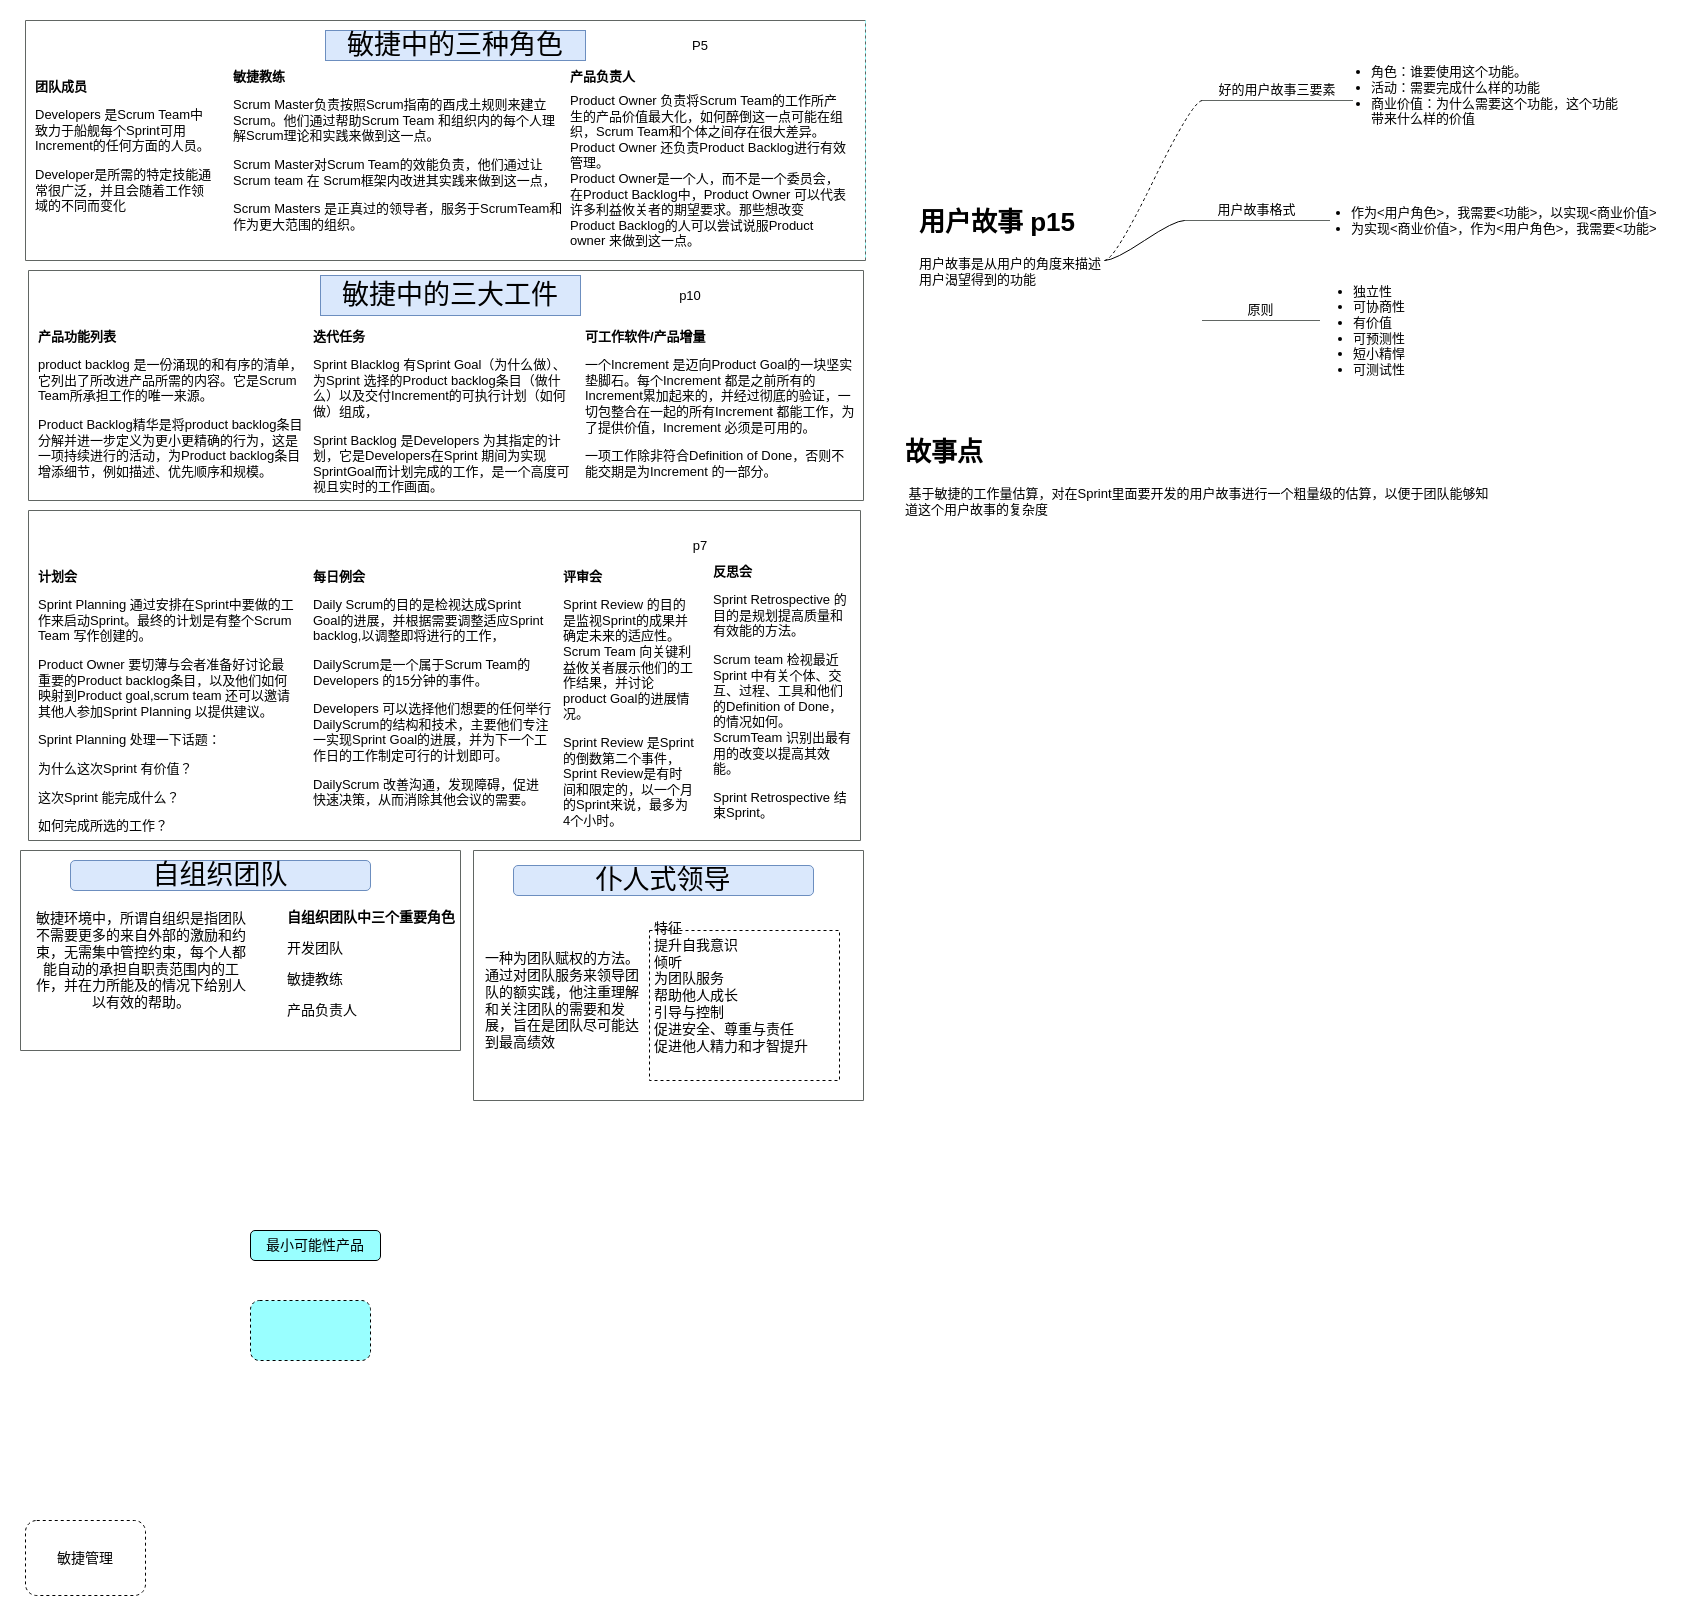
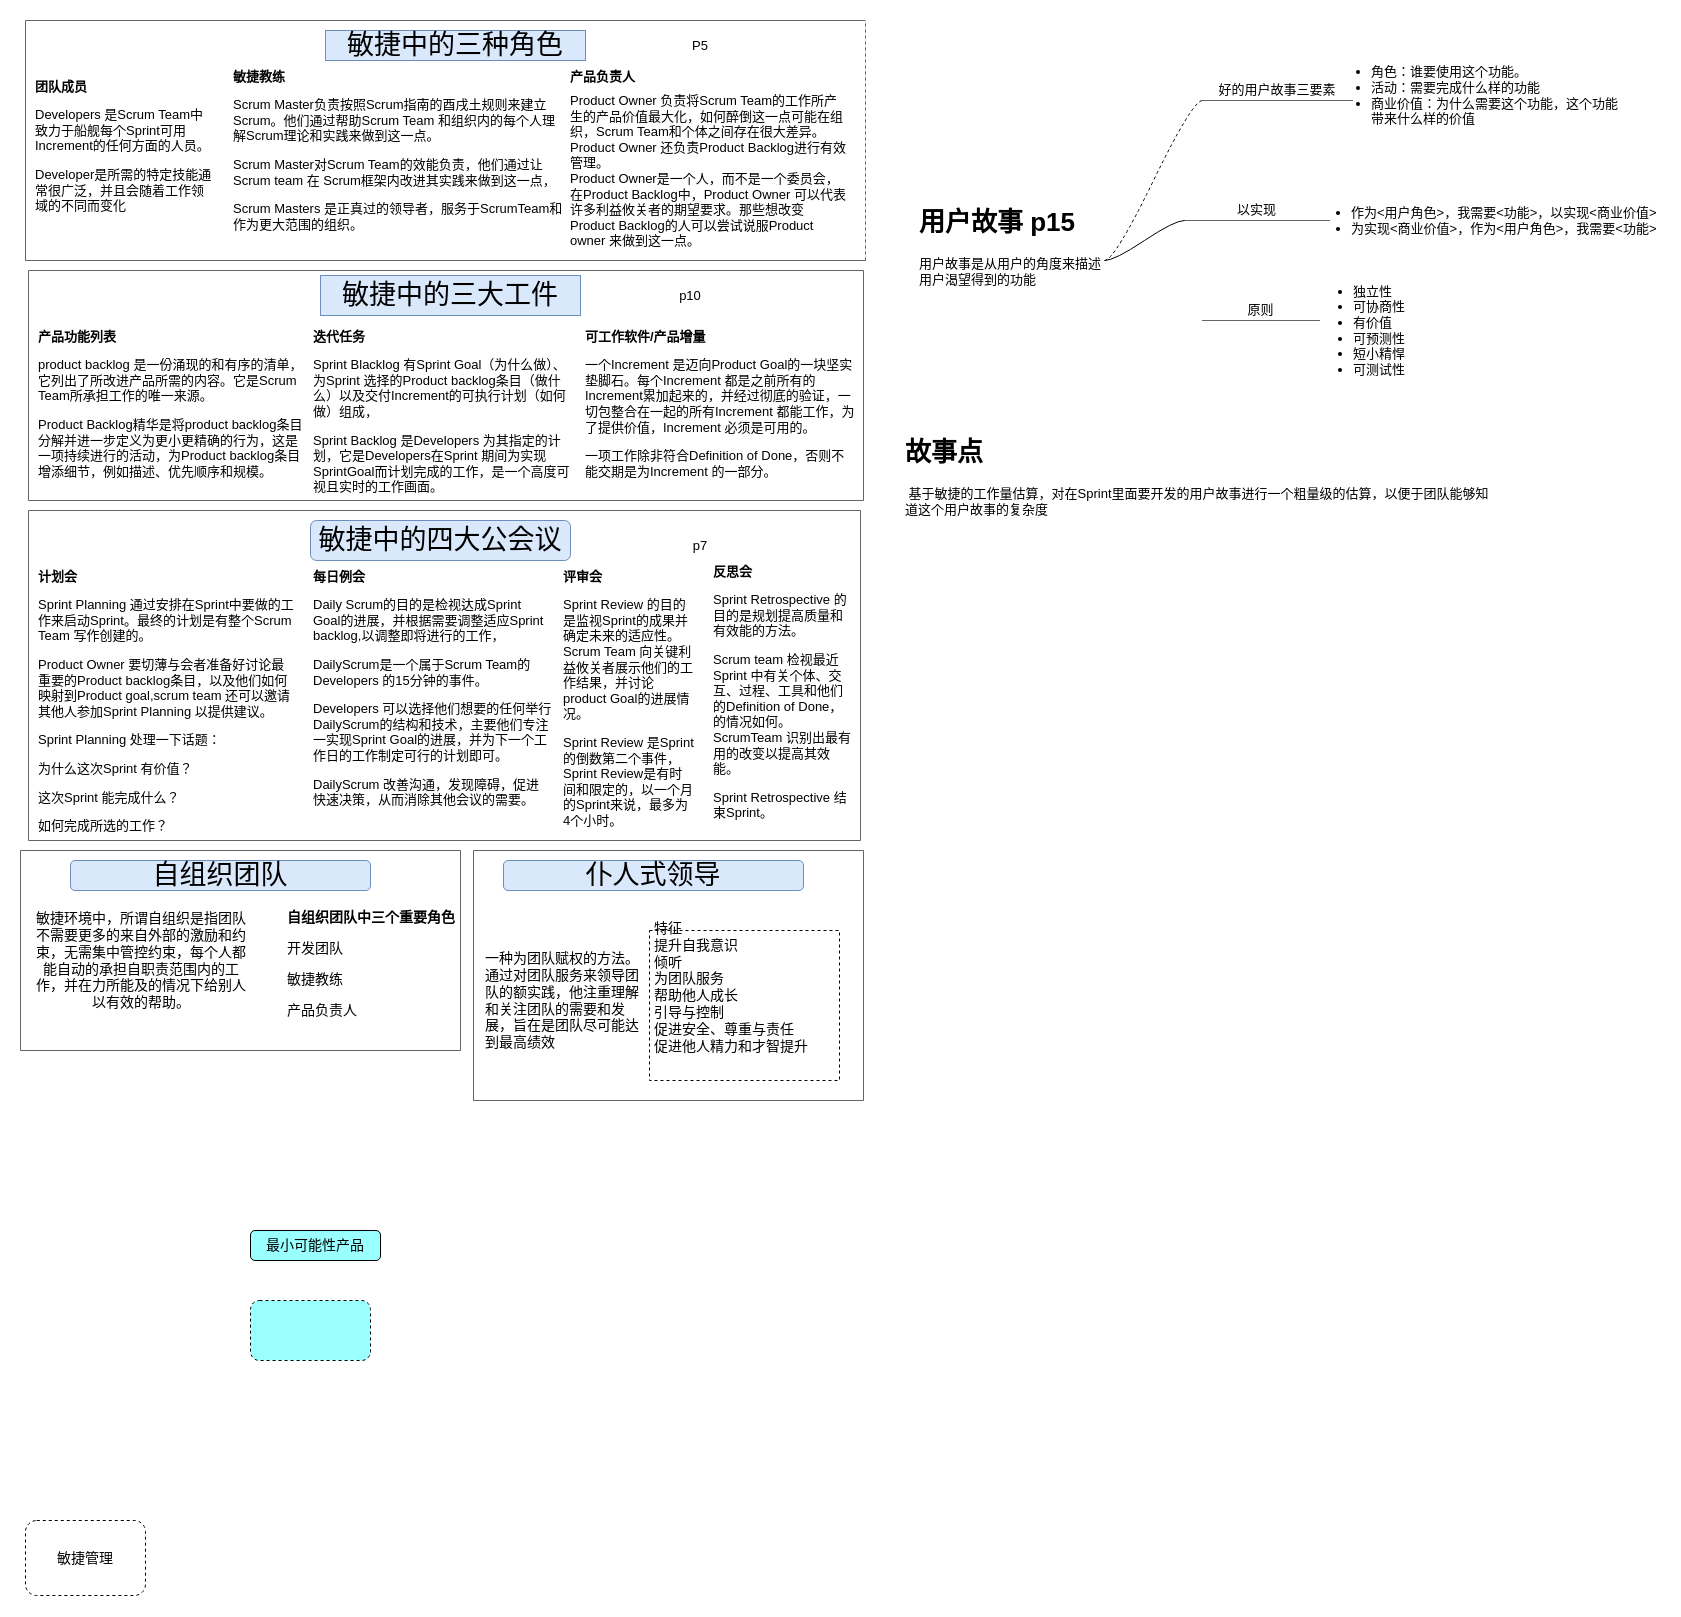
(1257, 210) -> (1257, 210)
none -> (441, 541)
(664, 881) -> (654, 876)
